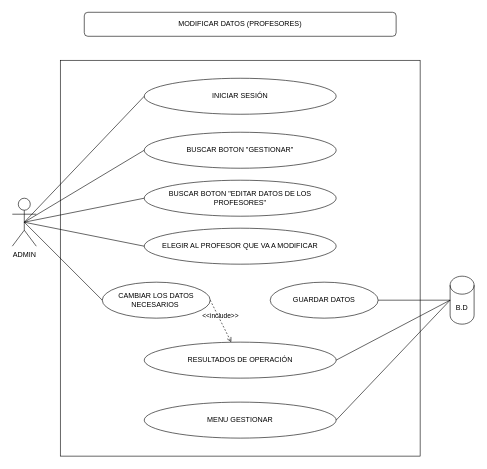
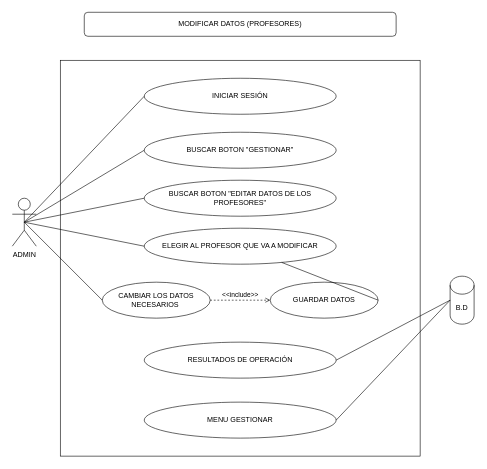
(412, 300) -> (331, 282)
(220, 320) -> (240, 300)
